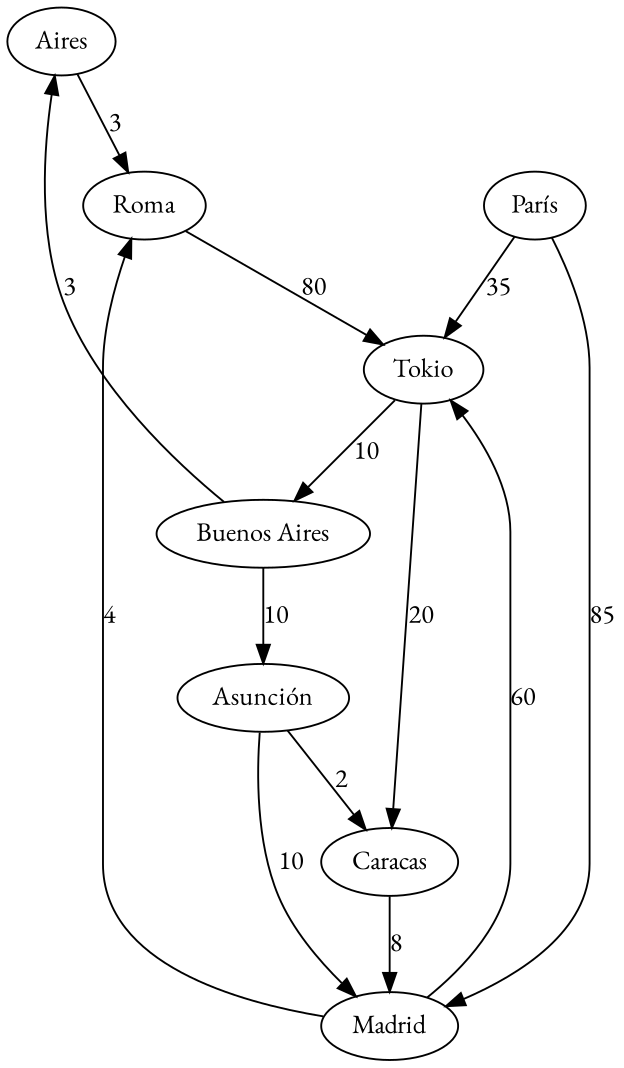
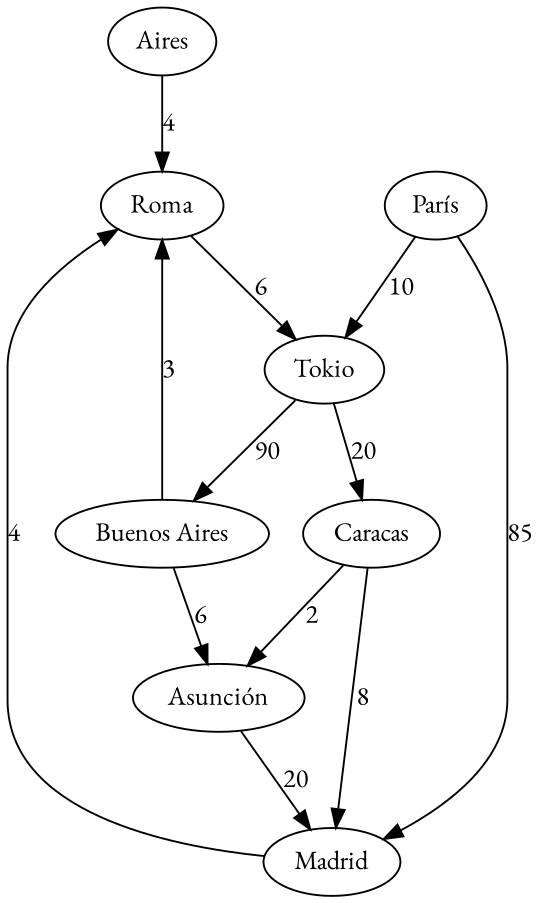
(115, 124) -> (169, 124)
(314, 288) -> (261, 288)
(499, 288) -> (402, 288)
(74, 324) -> (162, 379)
(367, 452) -> (268, 452)
(277, 616) -> (201, 616)
(510, 715) -> none
(321, 773) -> (302, 609)
(292, 862) -> (296, 780)
